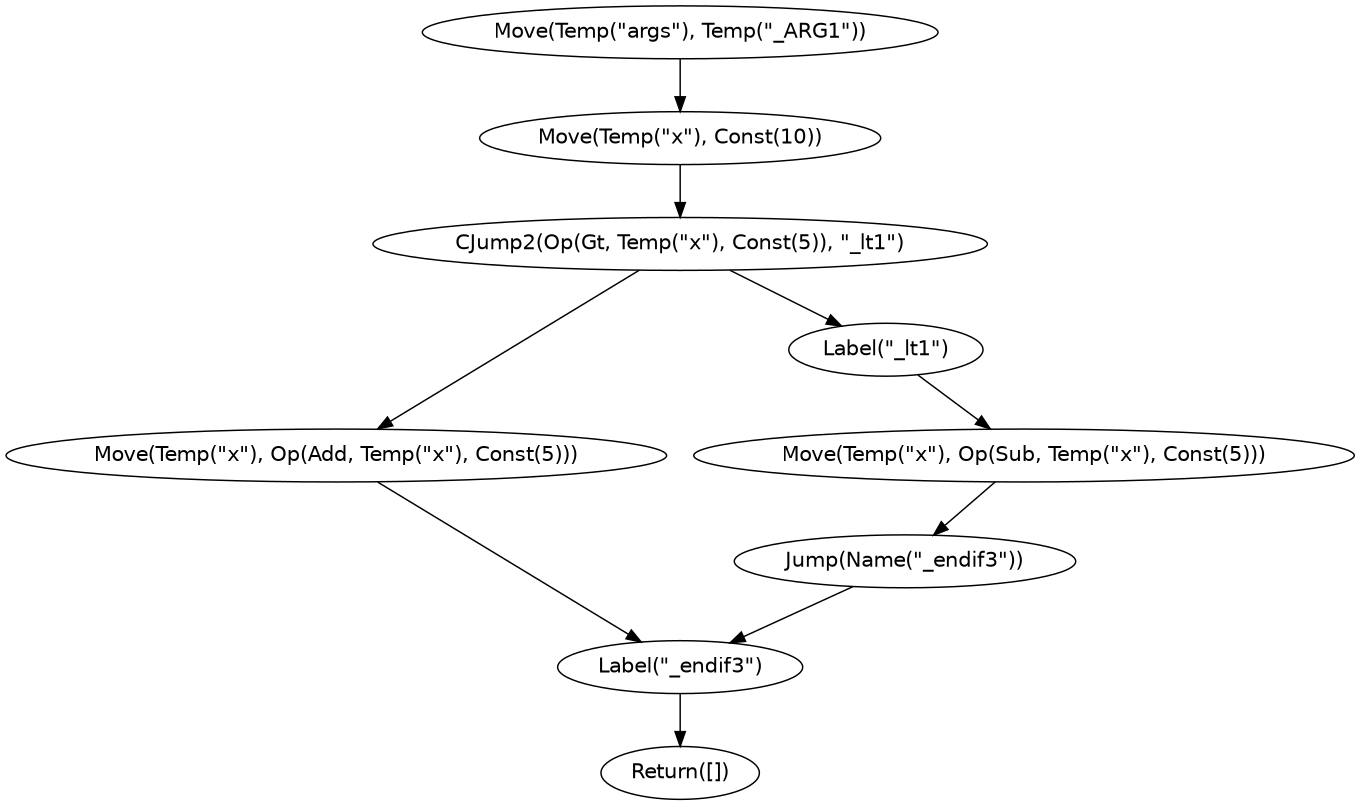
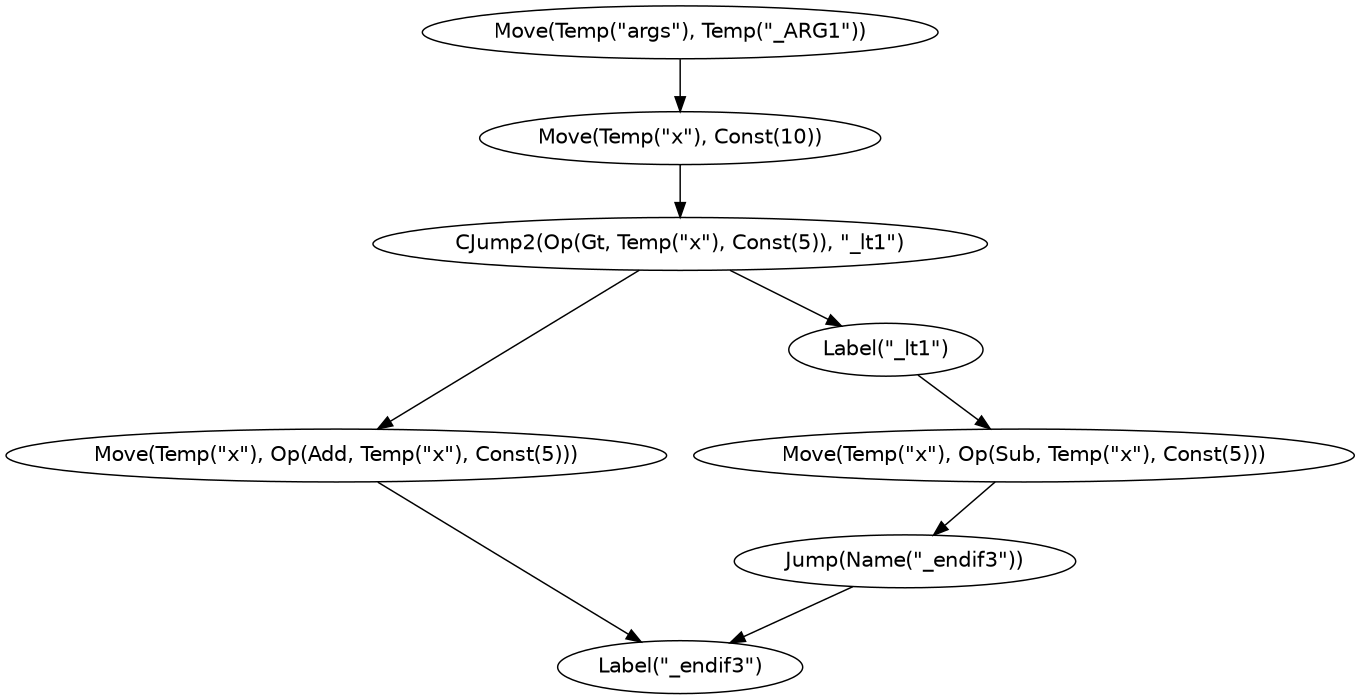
(680, 773) -> none
